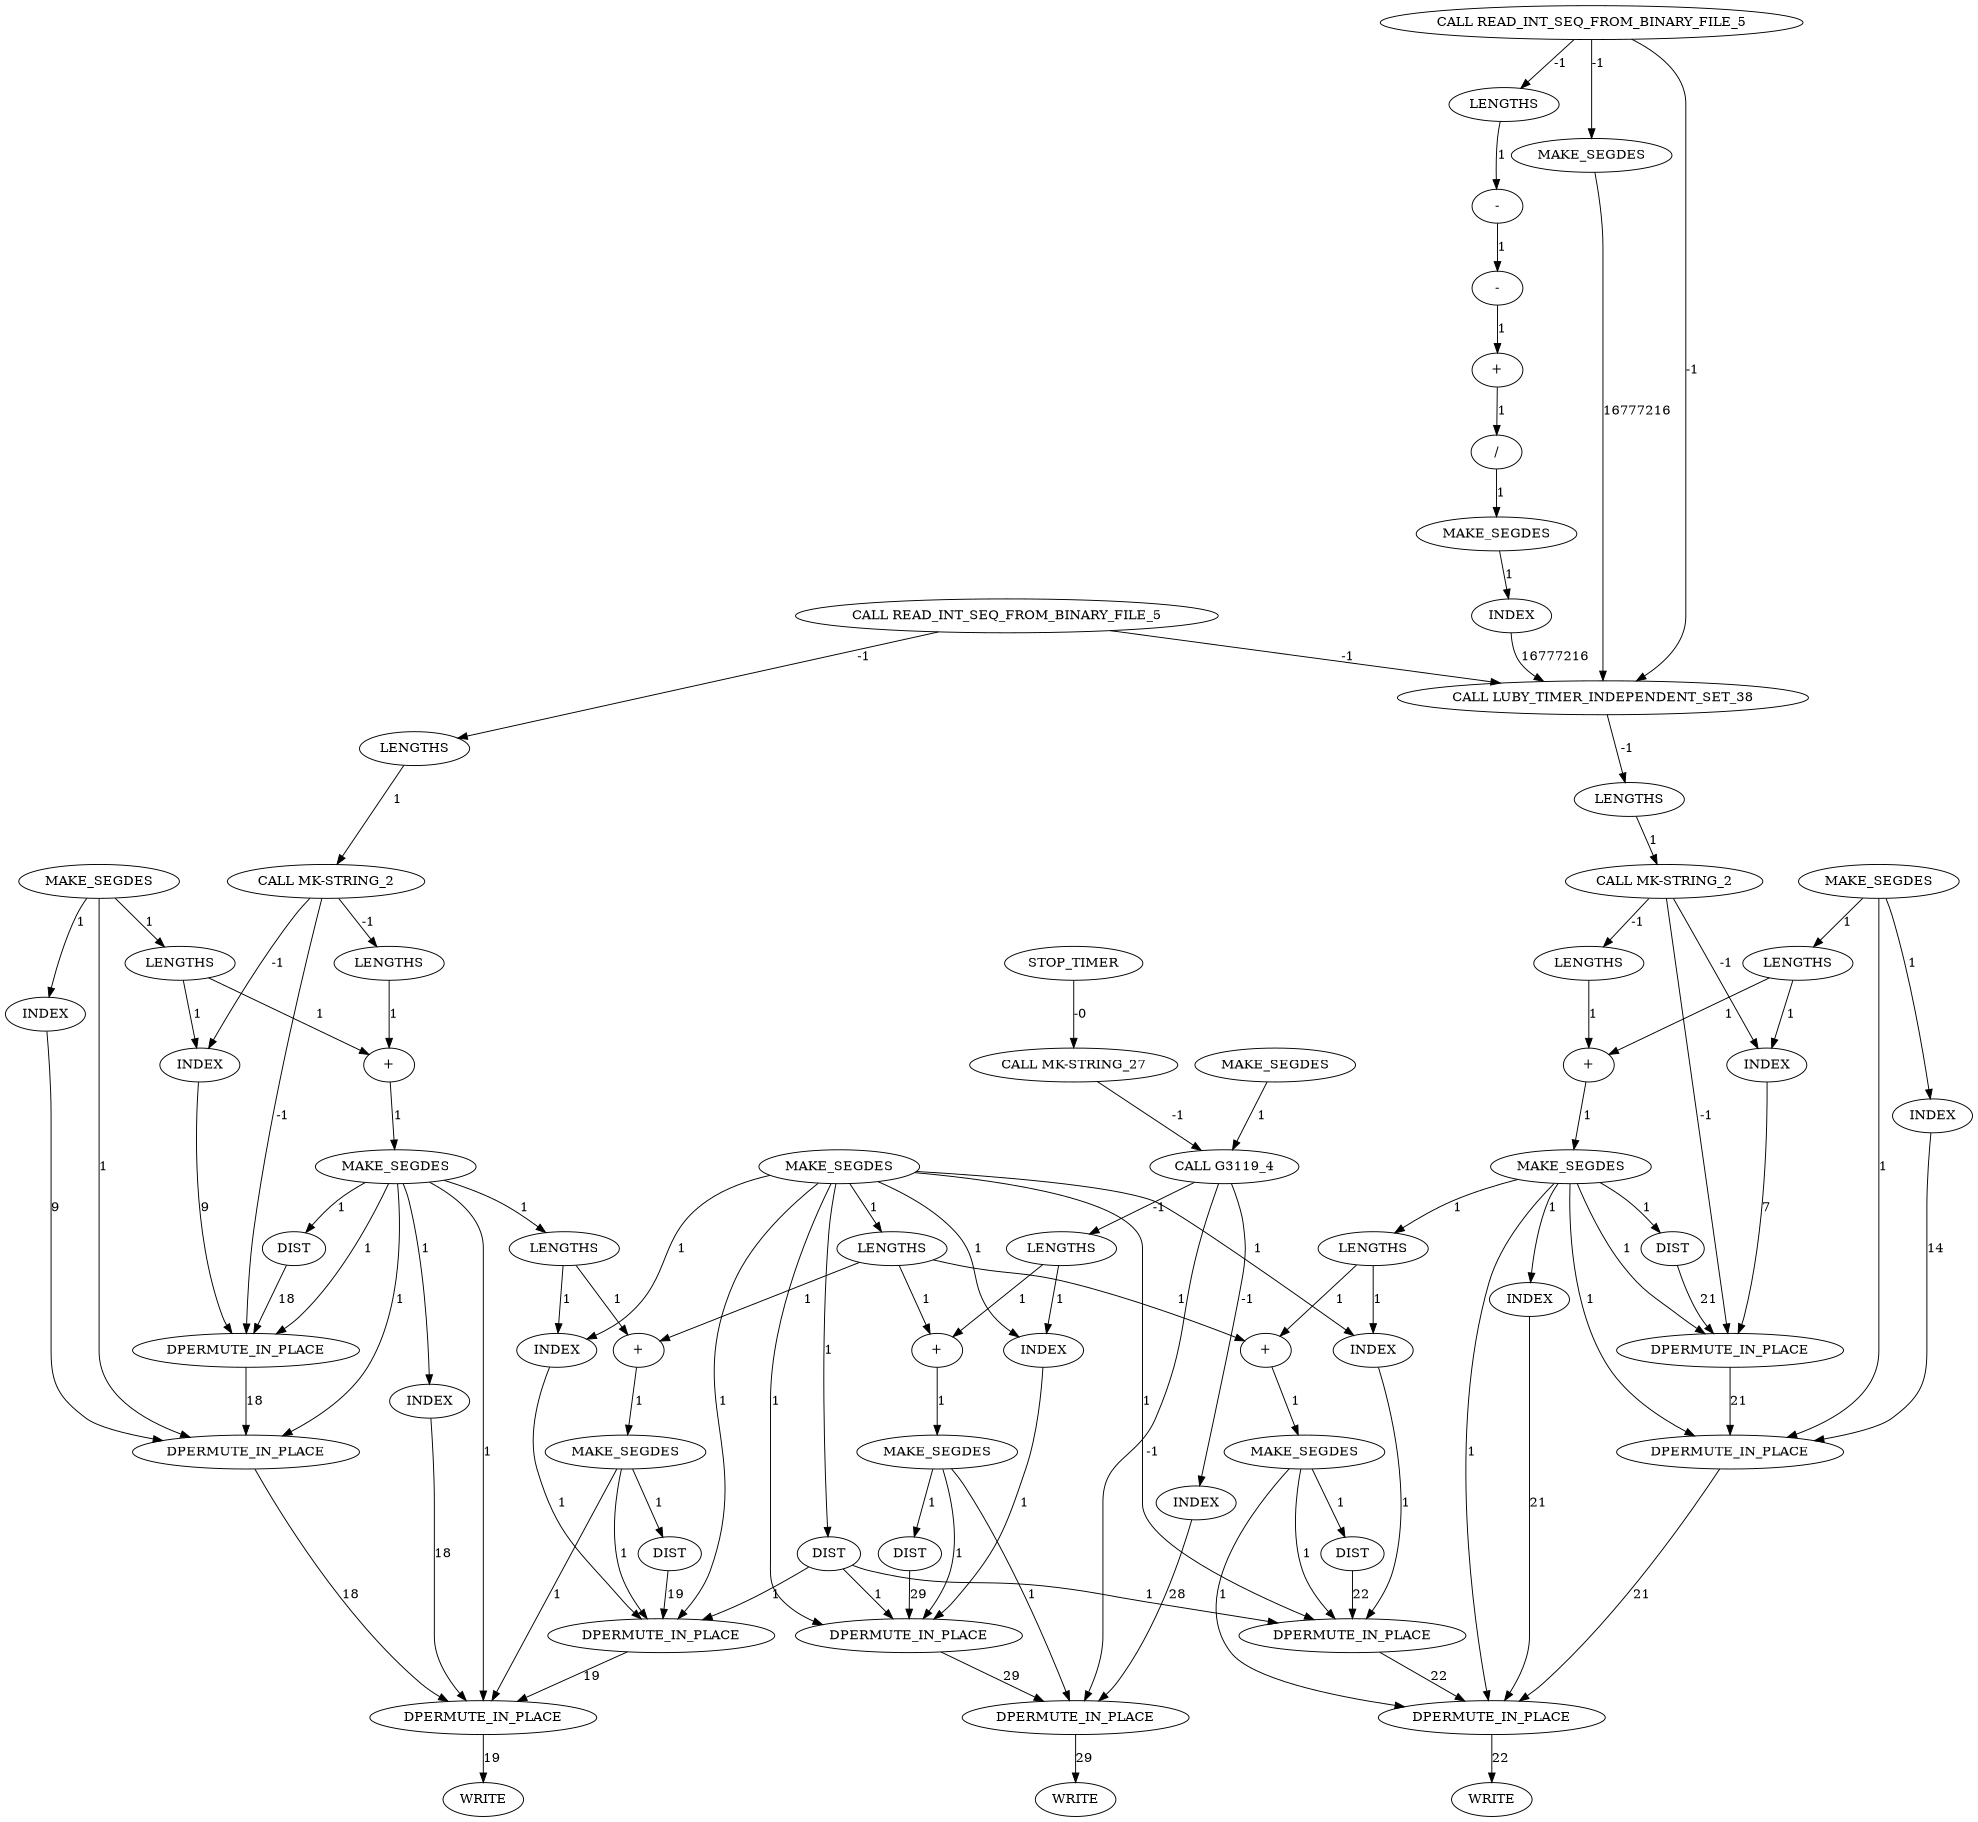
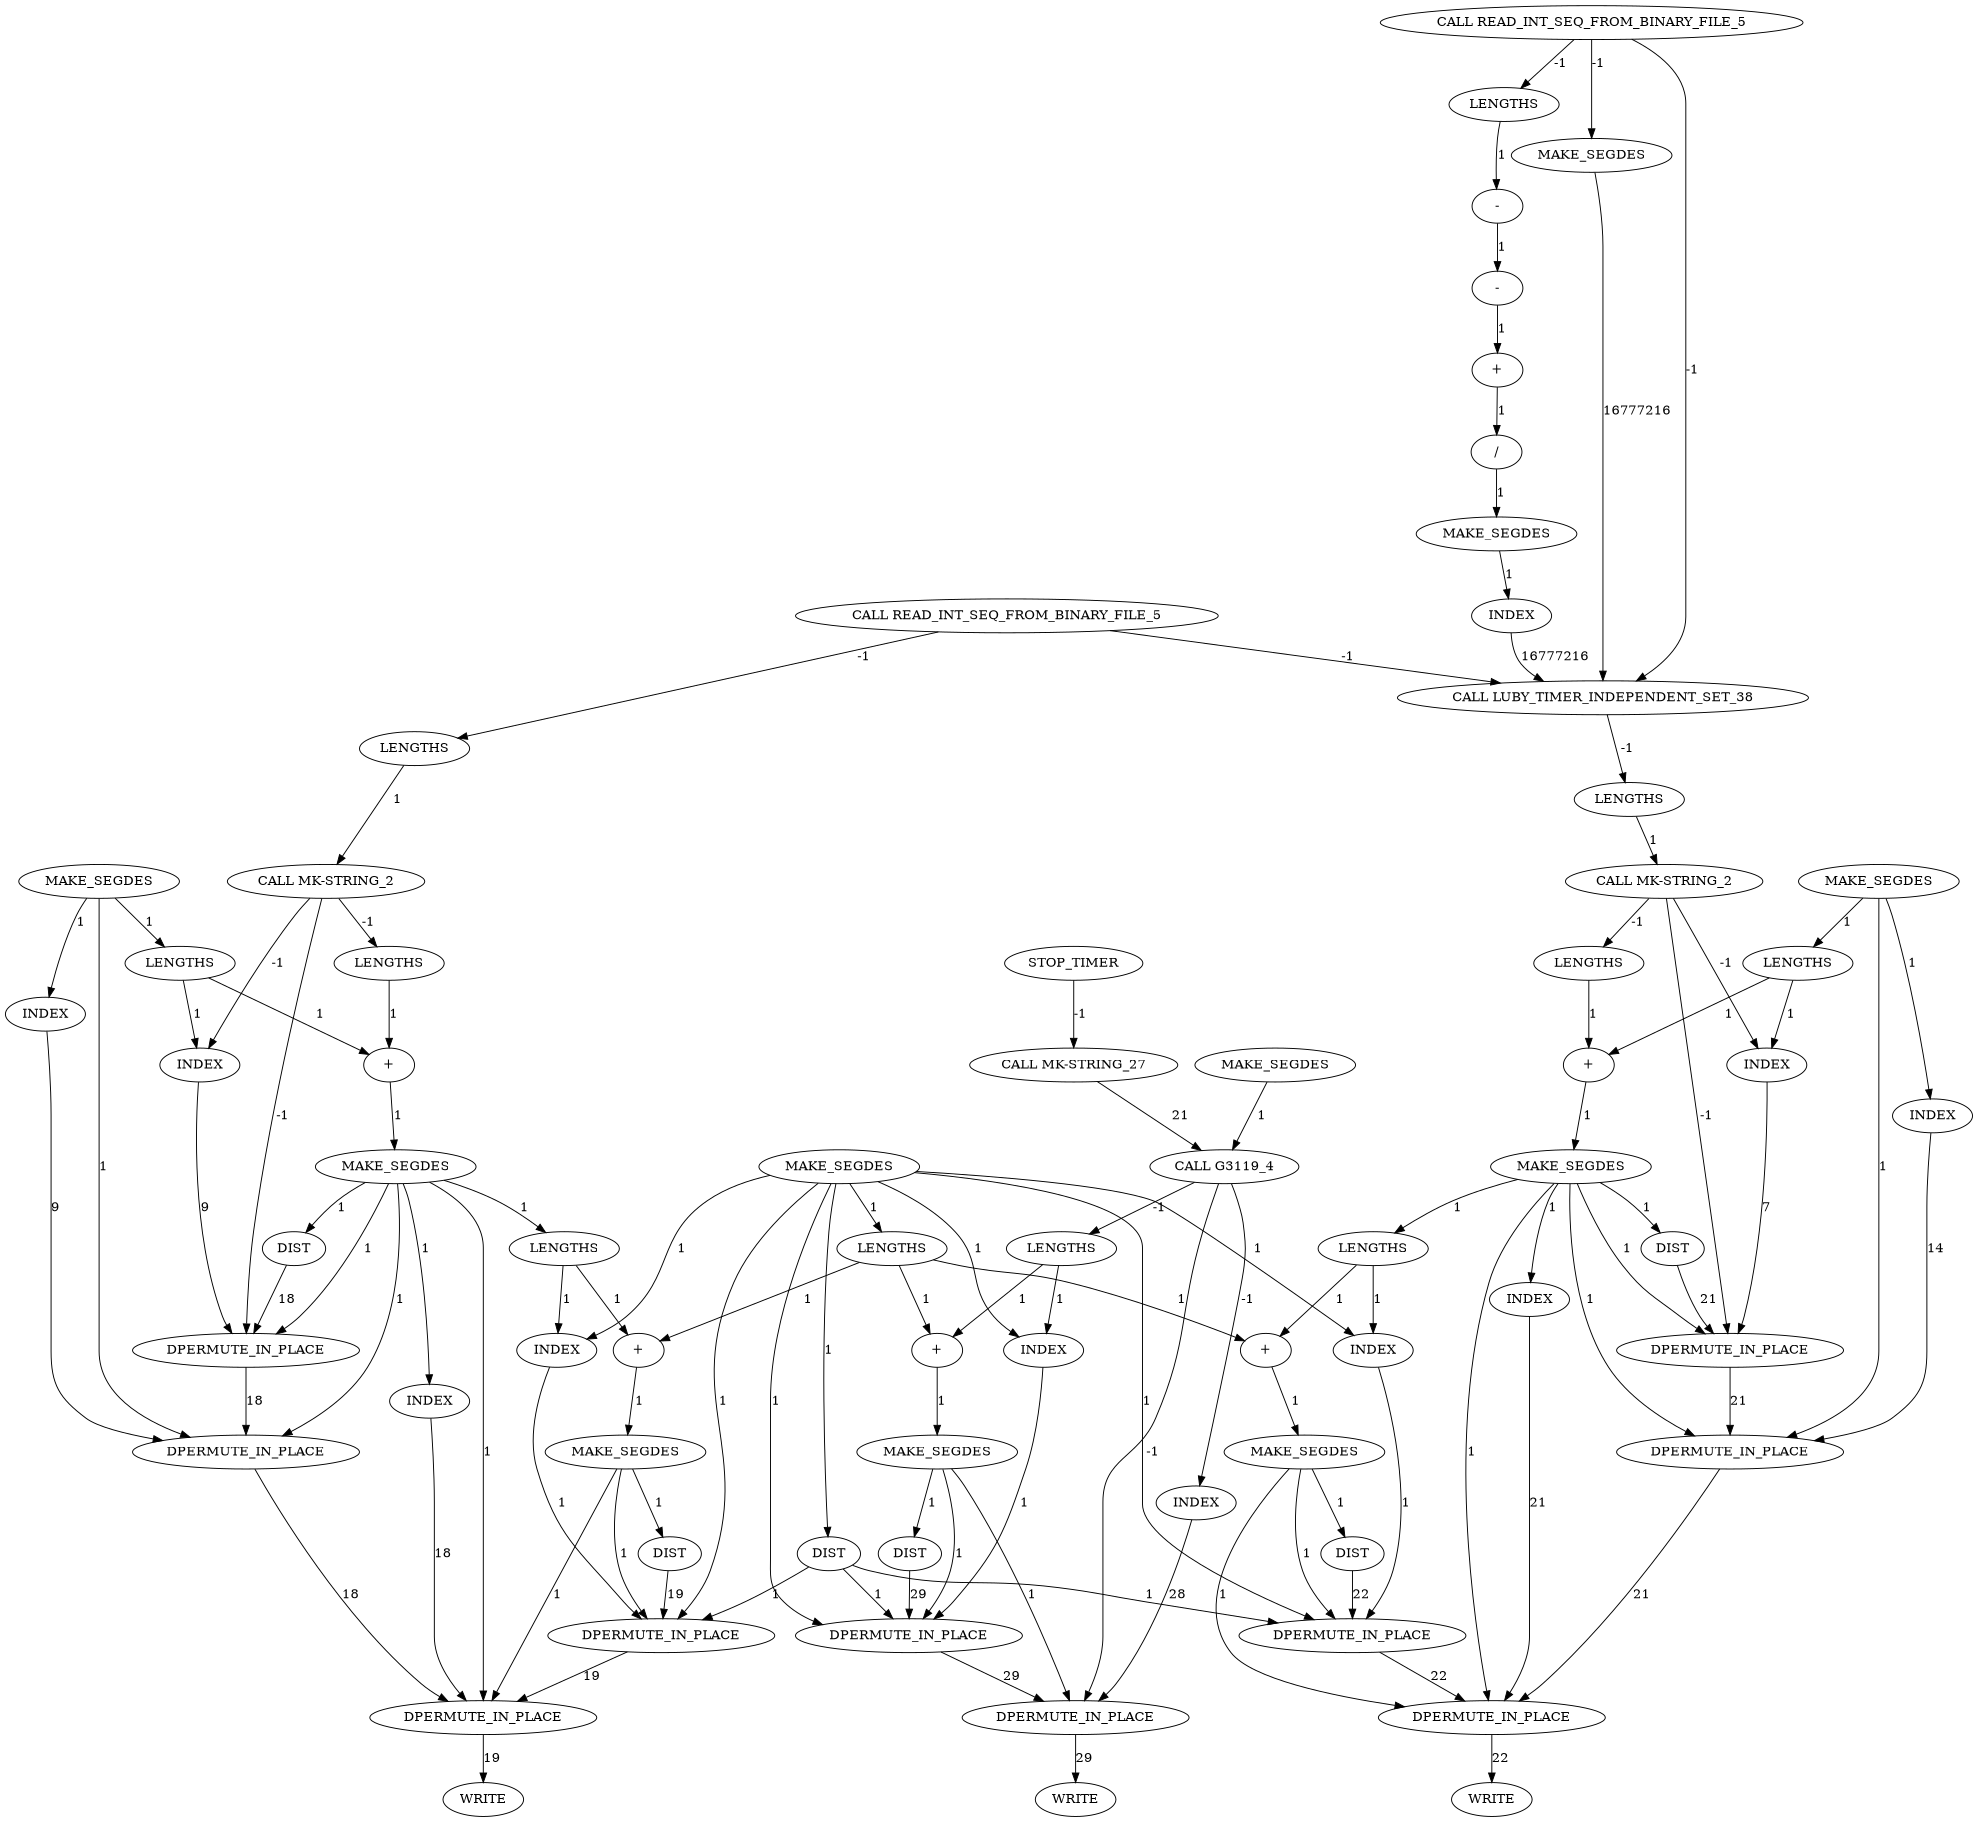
(1080, 1014) -> (1080, 1014)
(1178, 1116) -> (1181, 1116)
